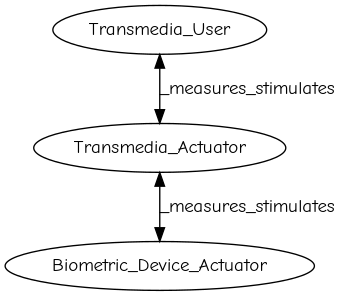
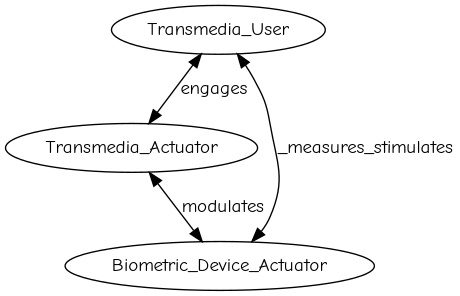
(248, 89) -> (214, 89)
none -> (275, 147)
(248, 207) -> (223, 207)
